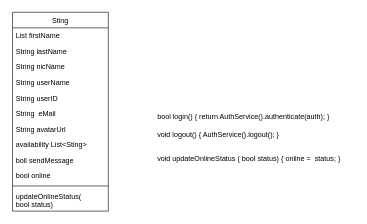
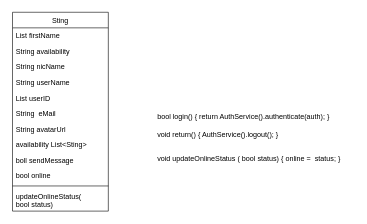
(43, 52) -> (47, 52)
(40, 98) -> (36, 98)
(232, 135) -> (232, 139)
